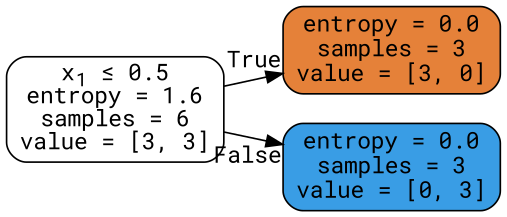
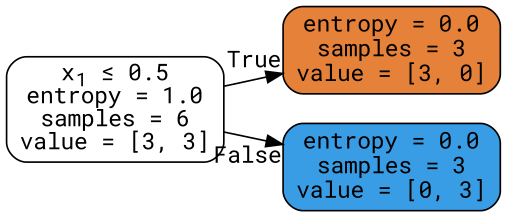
(115, 96) -> (115, 96)
